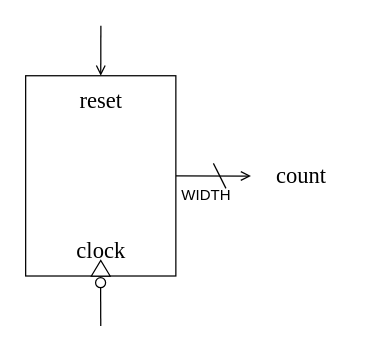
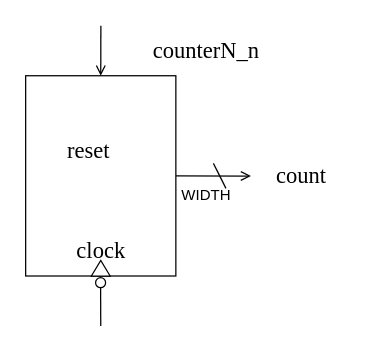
none -> (206, 51)
(101, 101) -> (88, 151)
